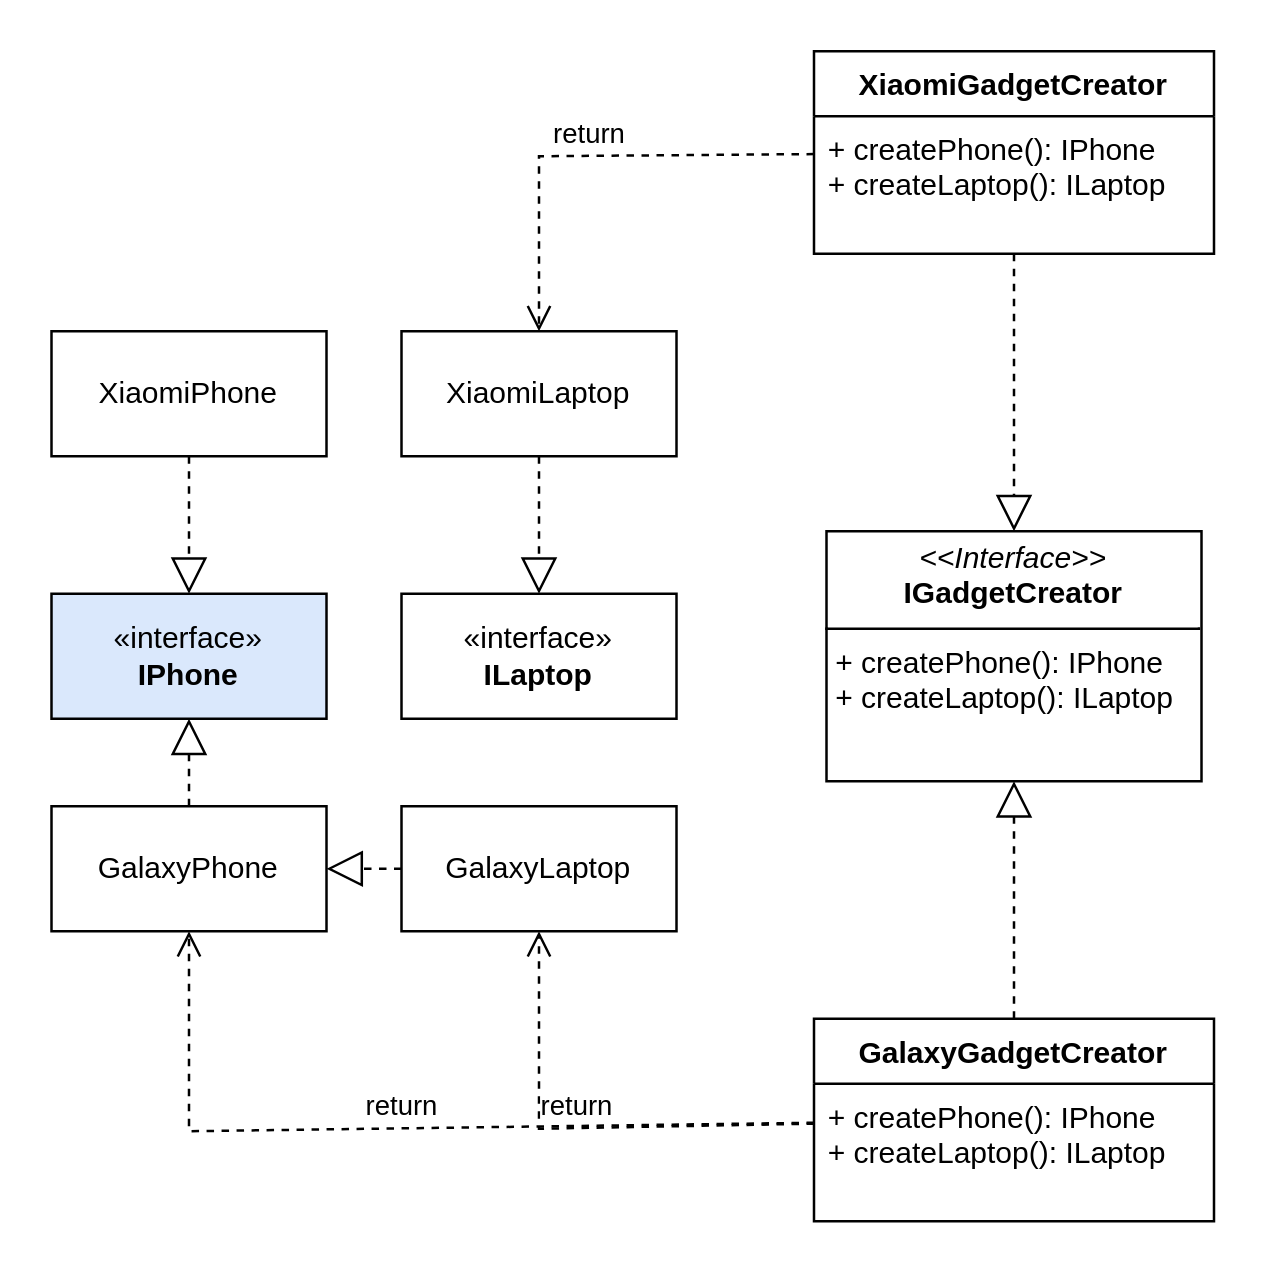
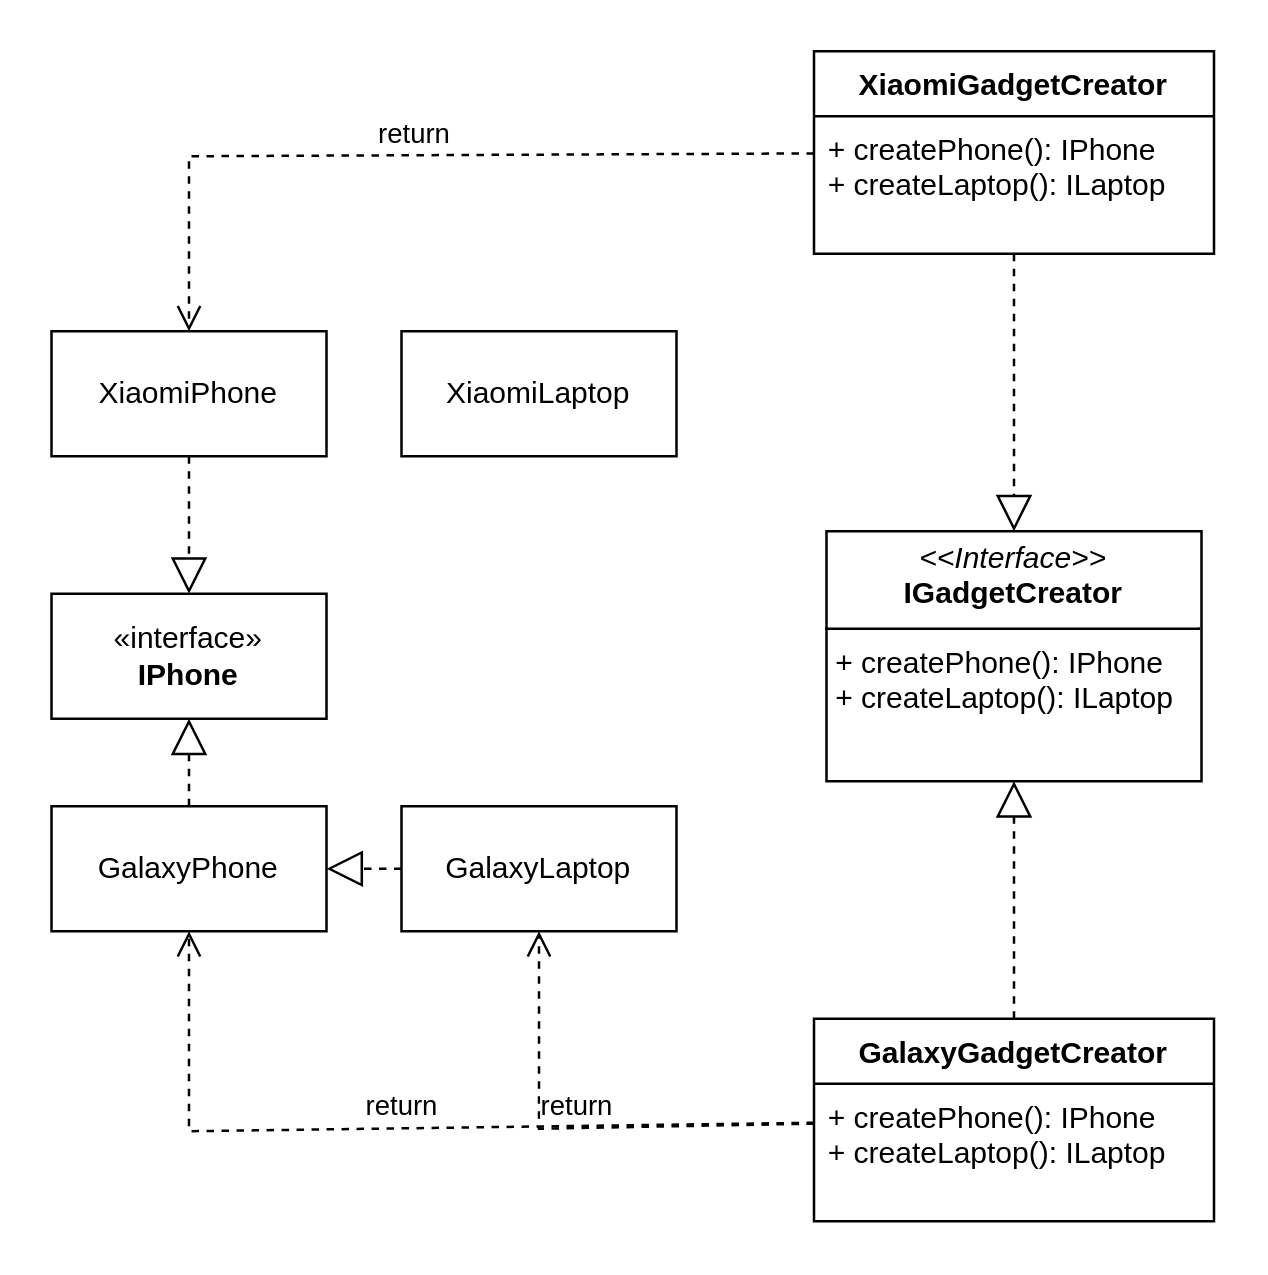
none -> (279, 156)
(539, 241) -> none
(539, 507) -> none
(189, 656) -> (189, 656)
(539, 656) -> none
